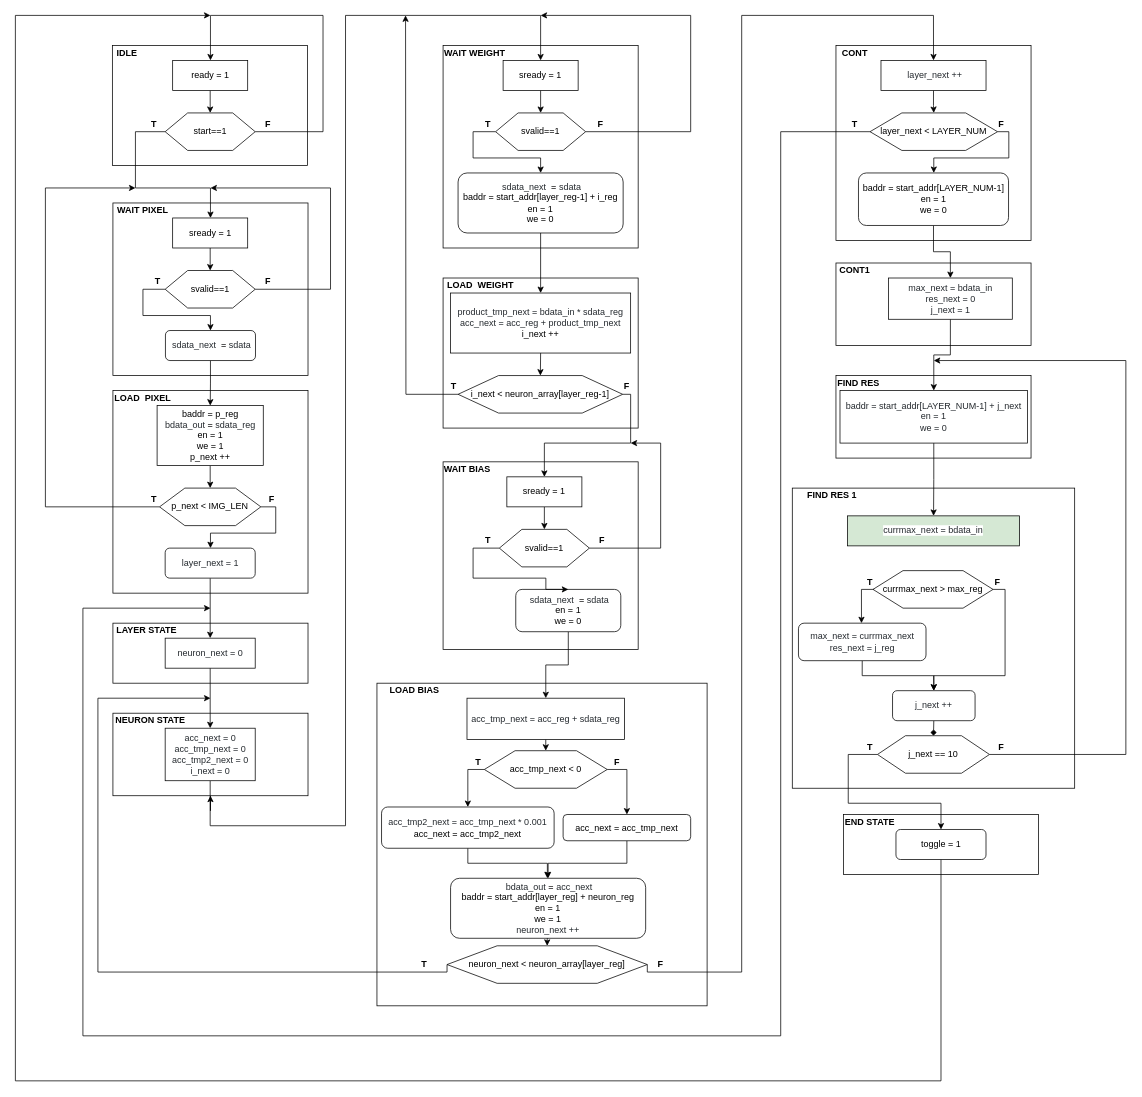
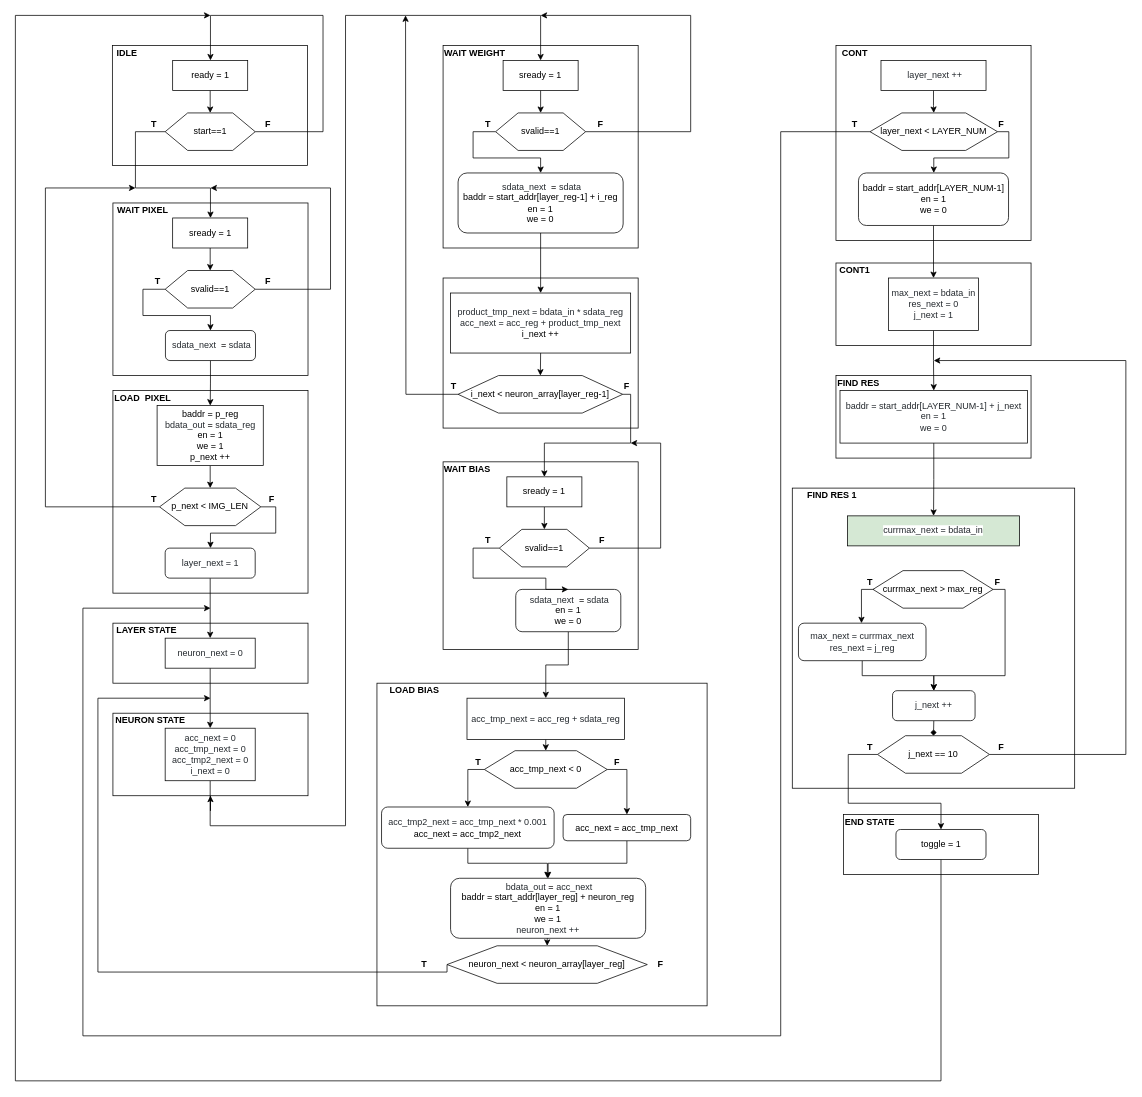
(480, 285) -> none
(950, 299) -> (933, 304)
(741, 379) -> none
